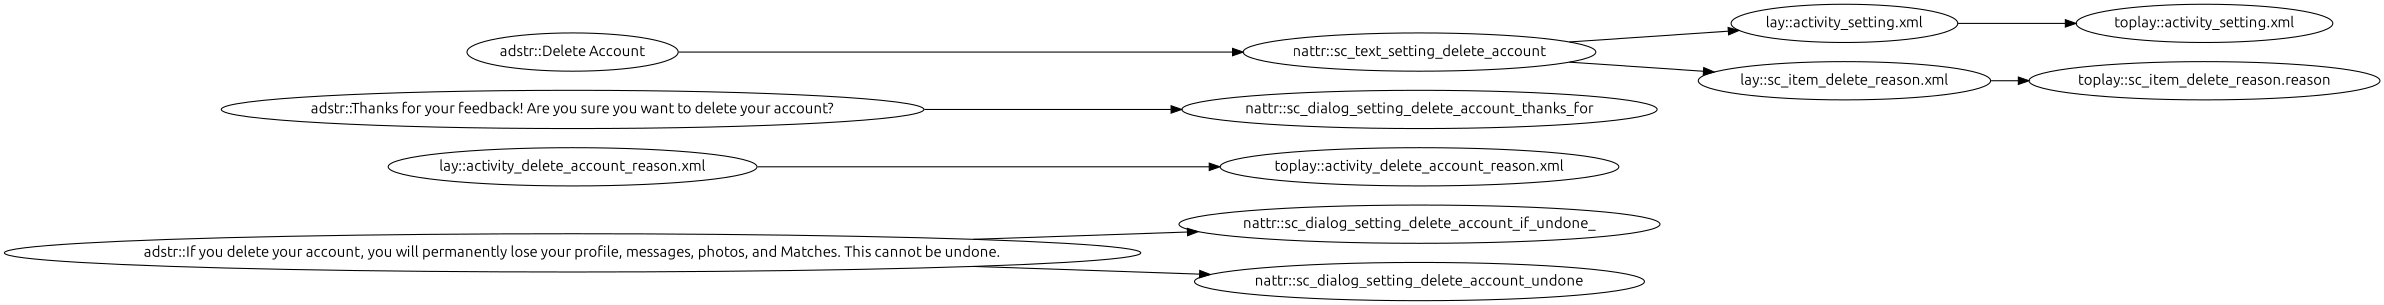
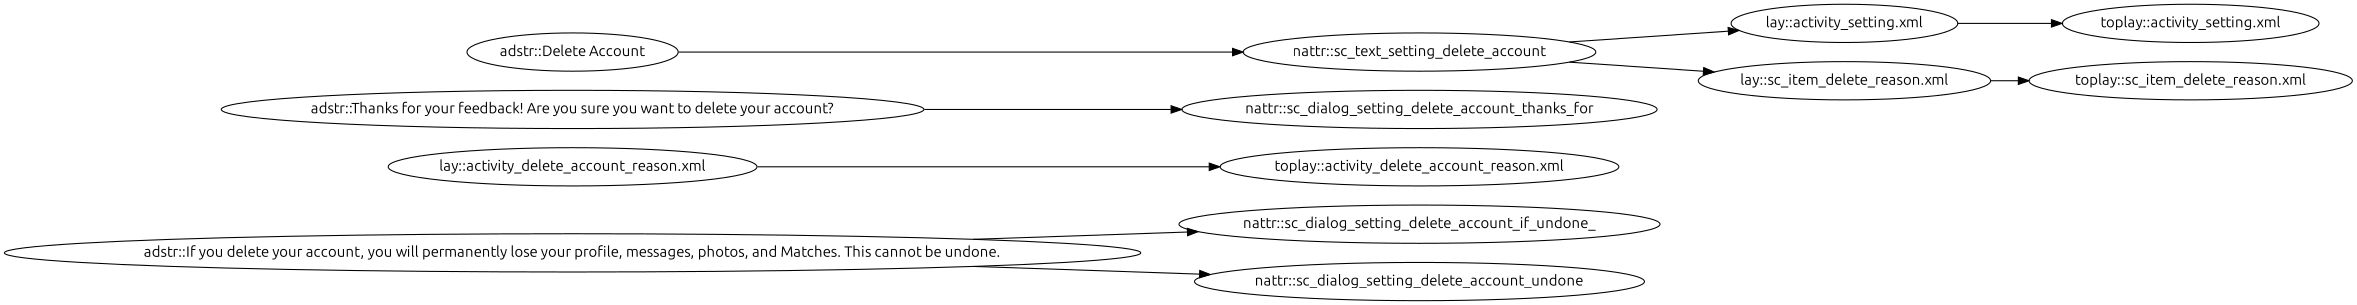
(2204, 81) -> (2191, 81)
